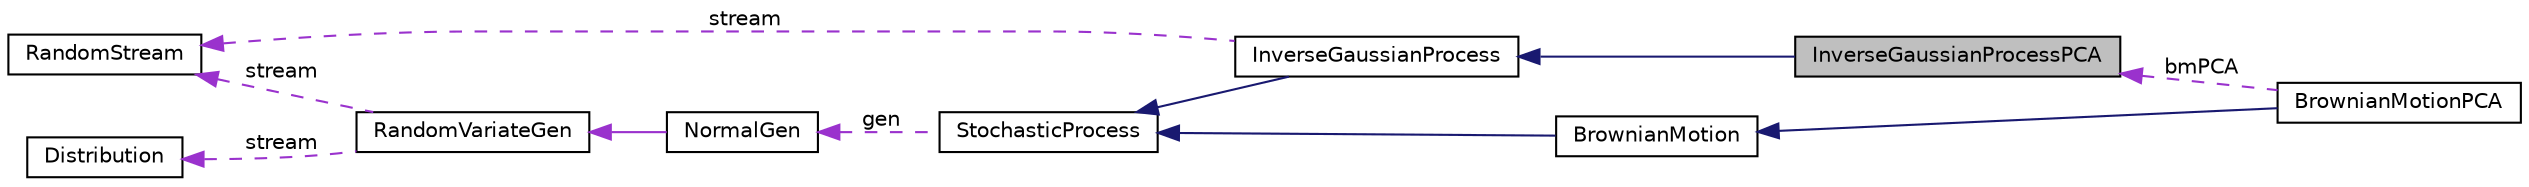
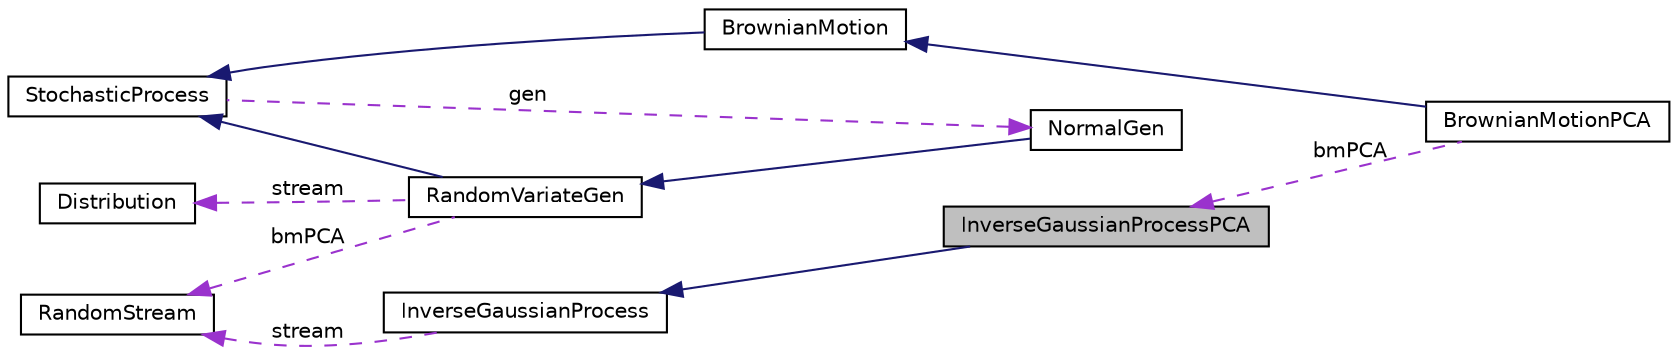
(279, 72) -> (305, 238)
(1223, 92) -> (332, 149)
(639, 132) -> (846, 160)
